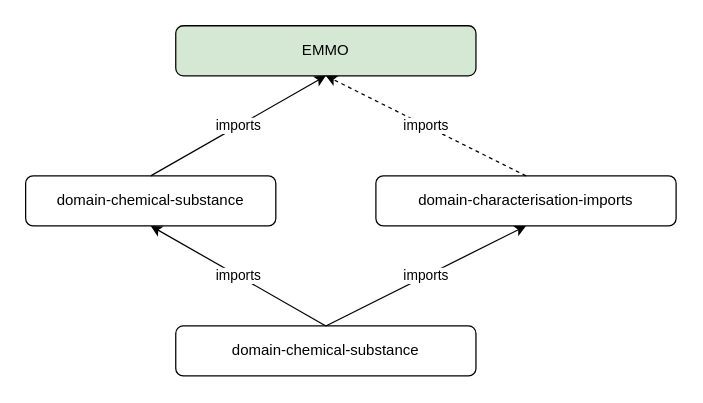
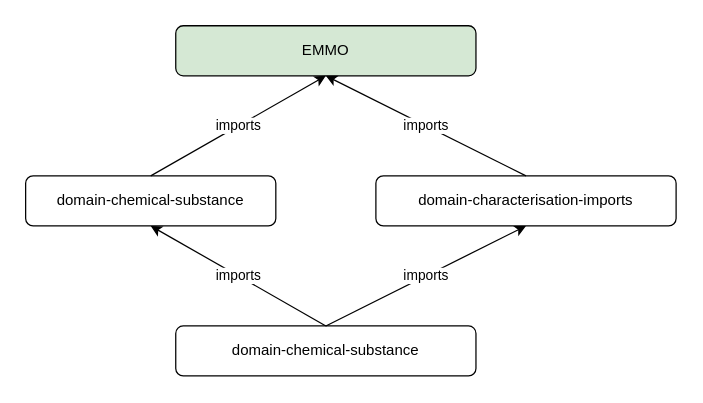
(484, 155) -> (484, 155)
